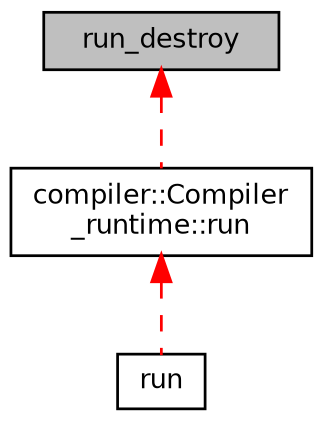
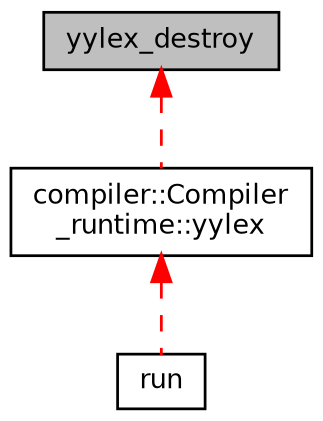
(161, 41) -> (161, 41)
(161, 212) -> (161, 212)
